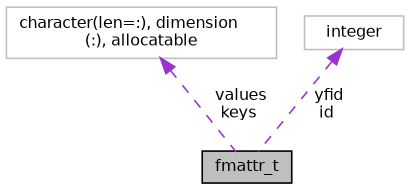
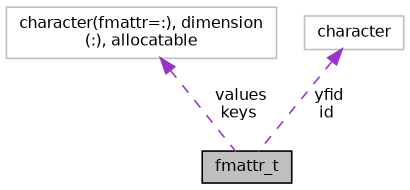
(141, 33) -> (141, 33)
(354, 33) -> (354, 33)
